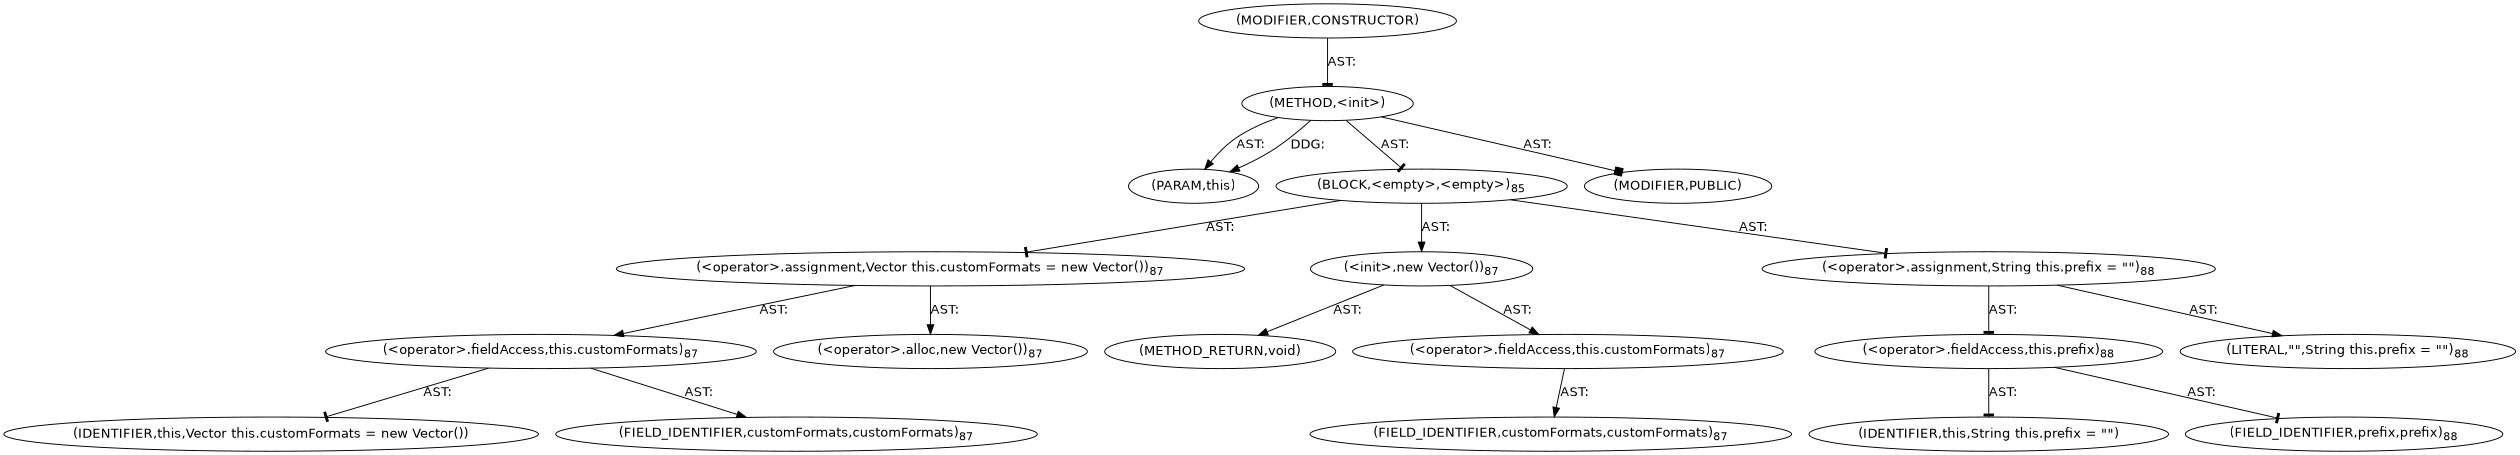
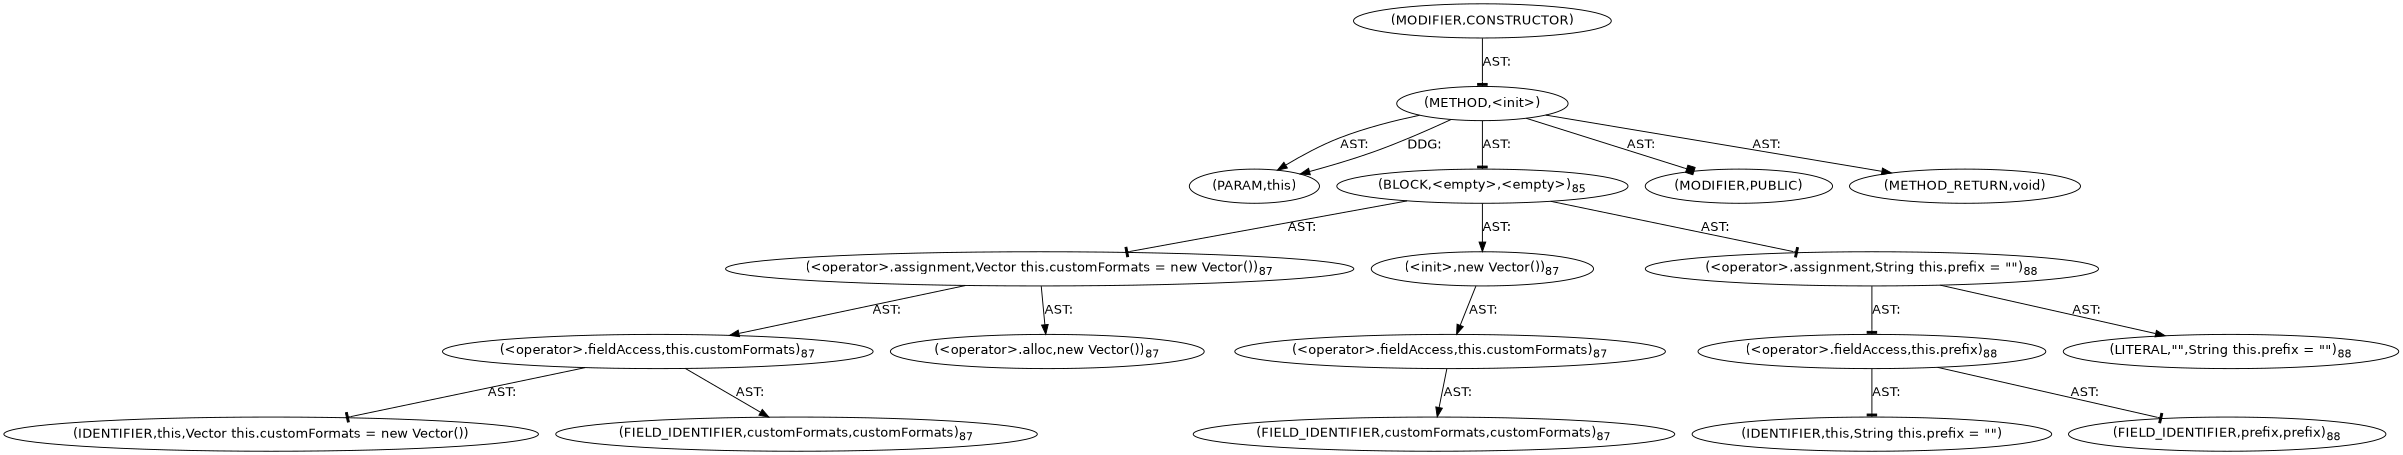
(1326, 308) -> (1714, 143)
